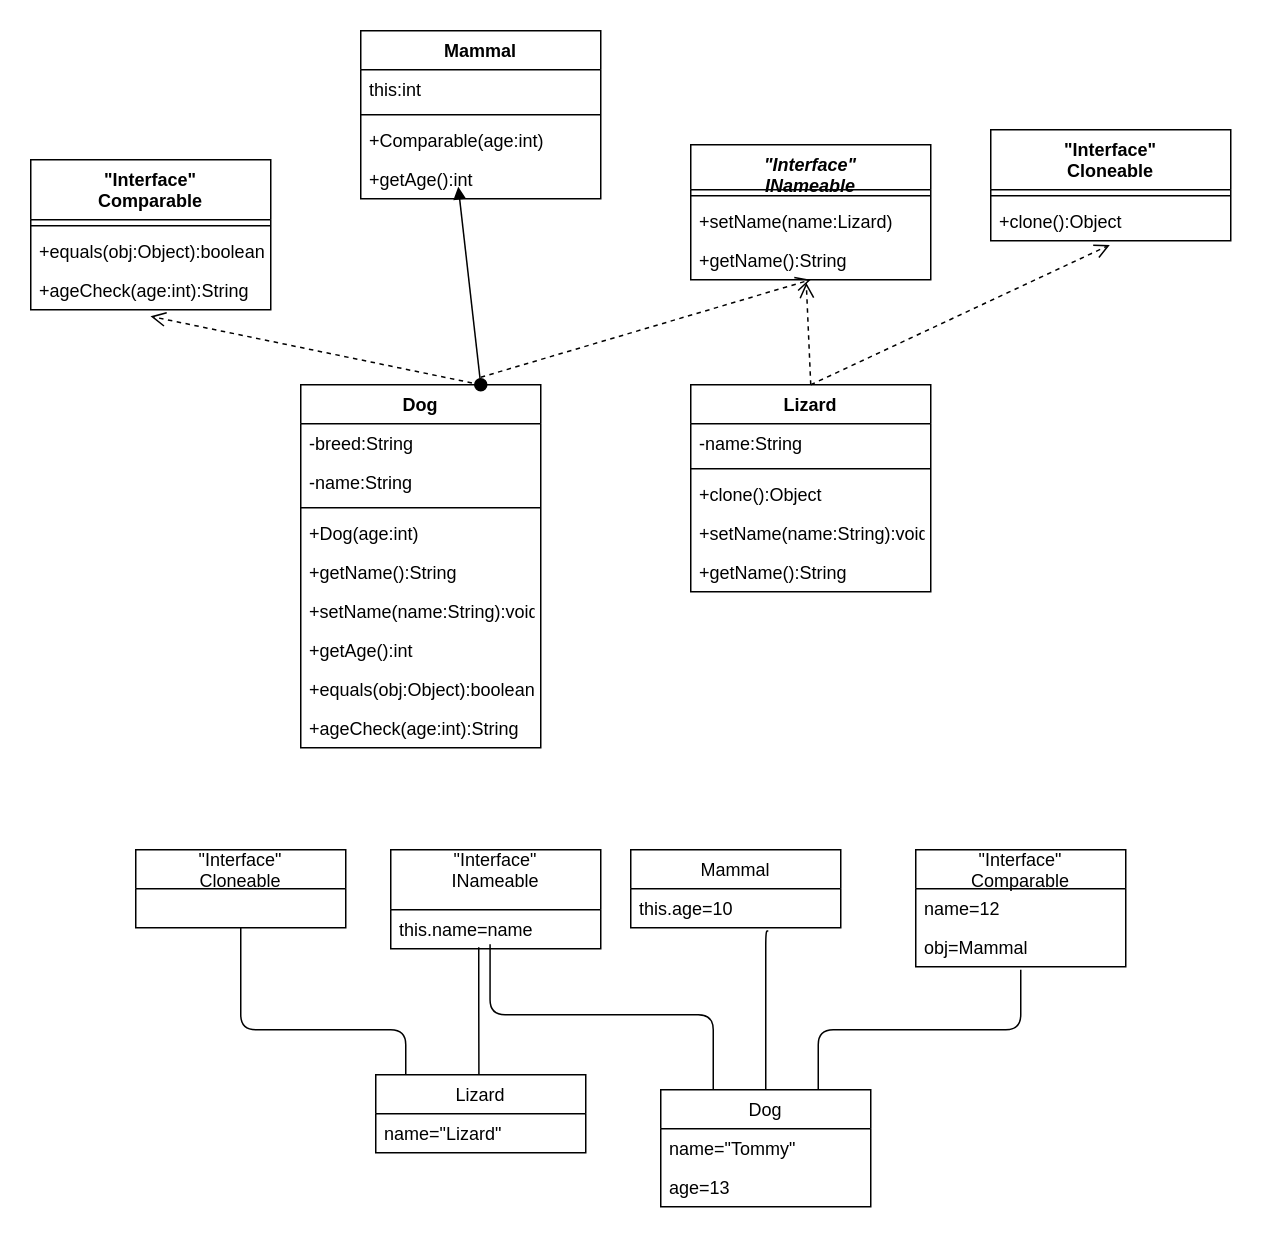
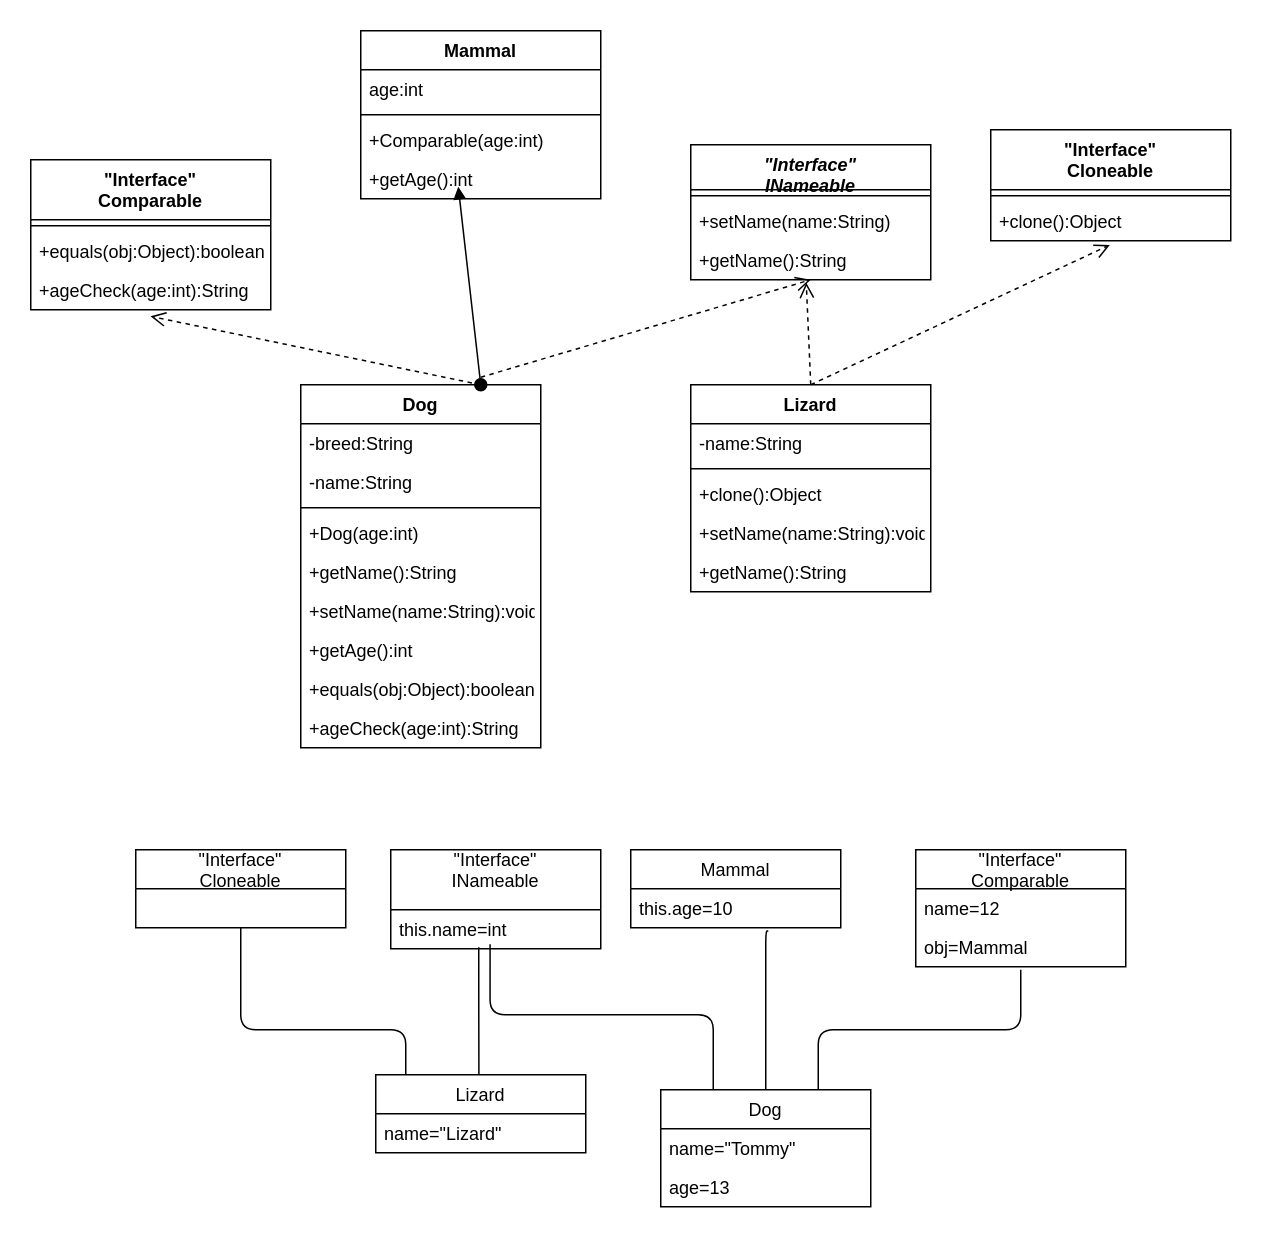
(402, 90) -> (400, 90)
(800, 222) -> (800, 222)
(465, 930) -> (458, 930)
